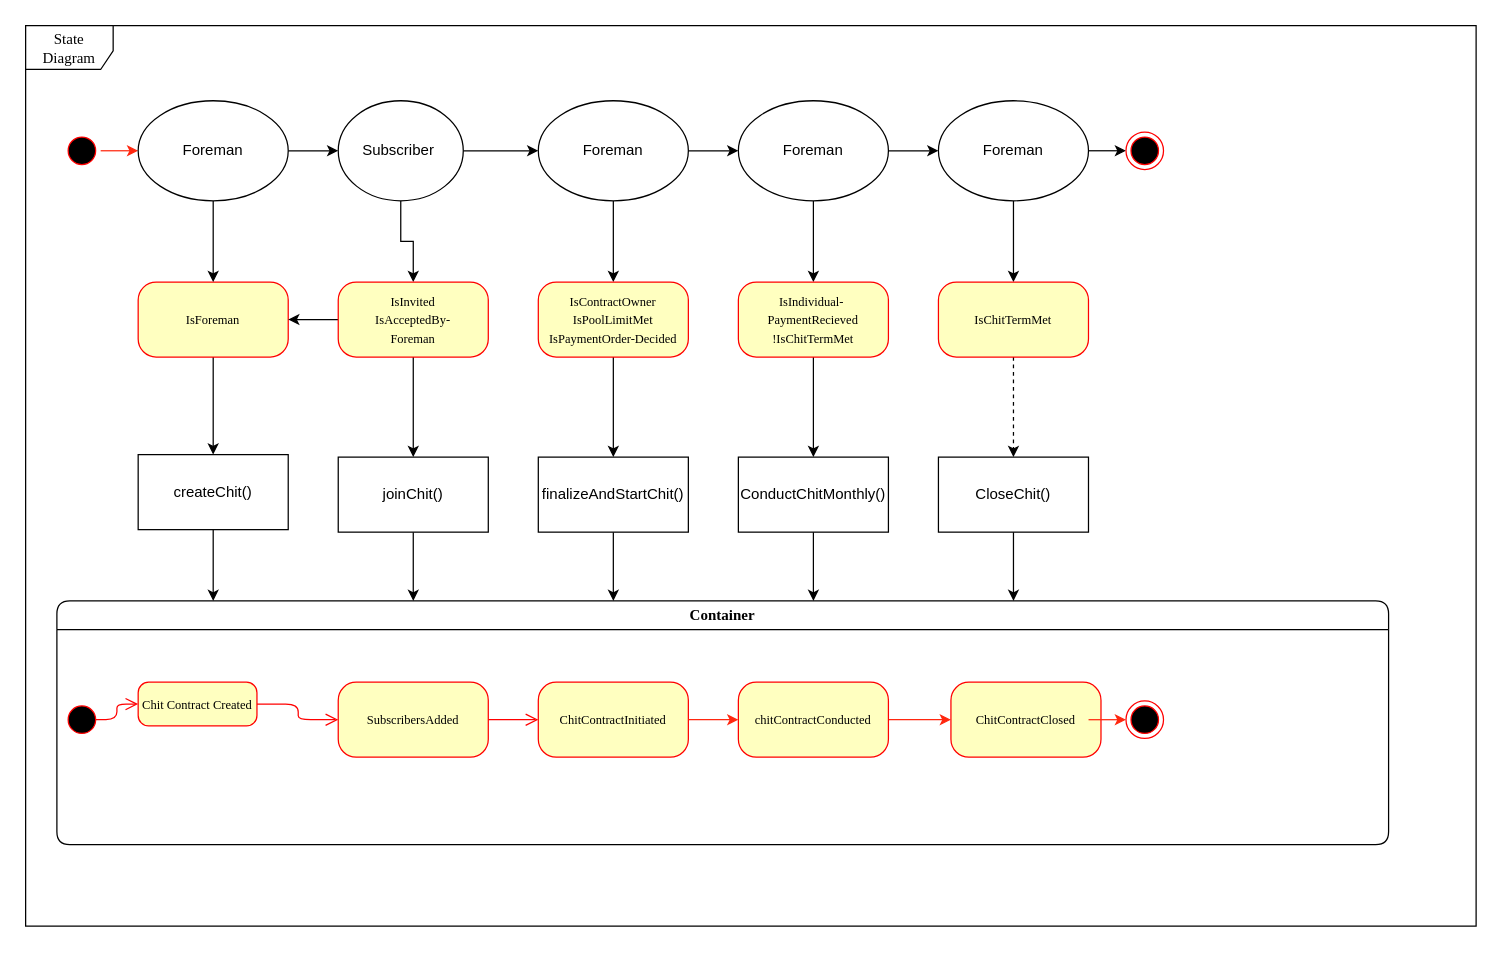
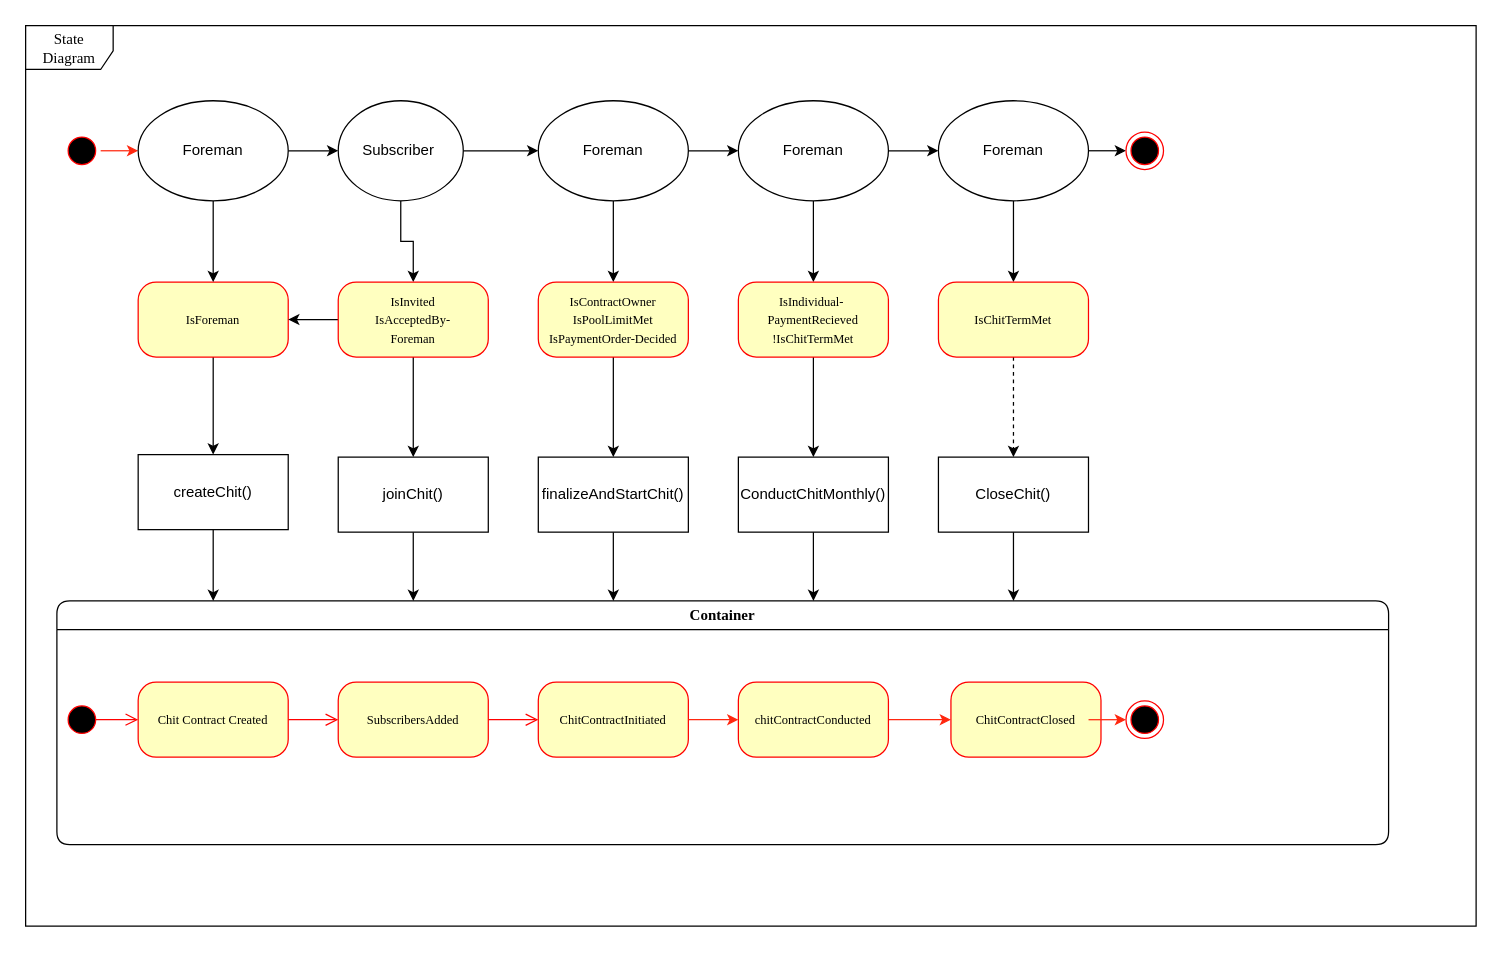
(198, 704) -> (213, 719)
